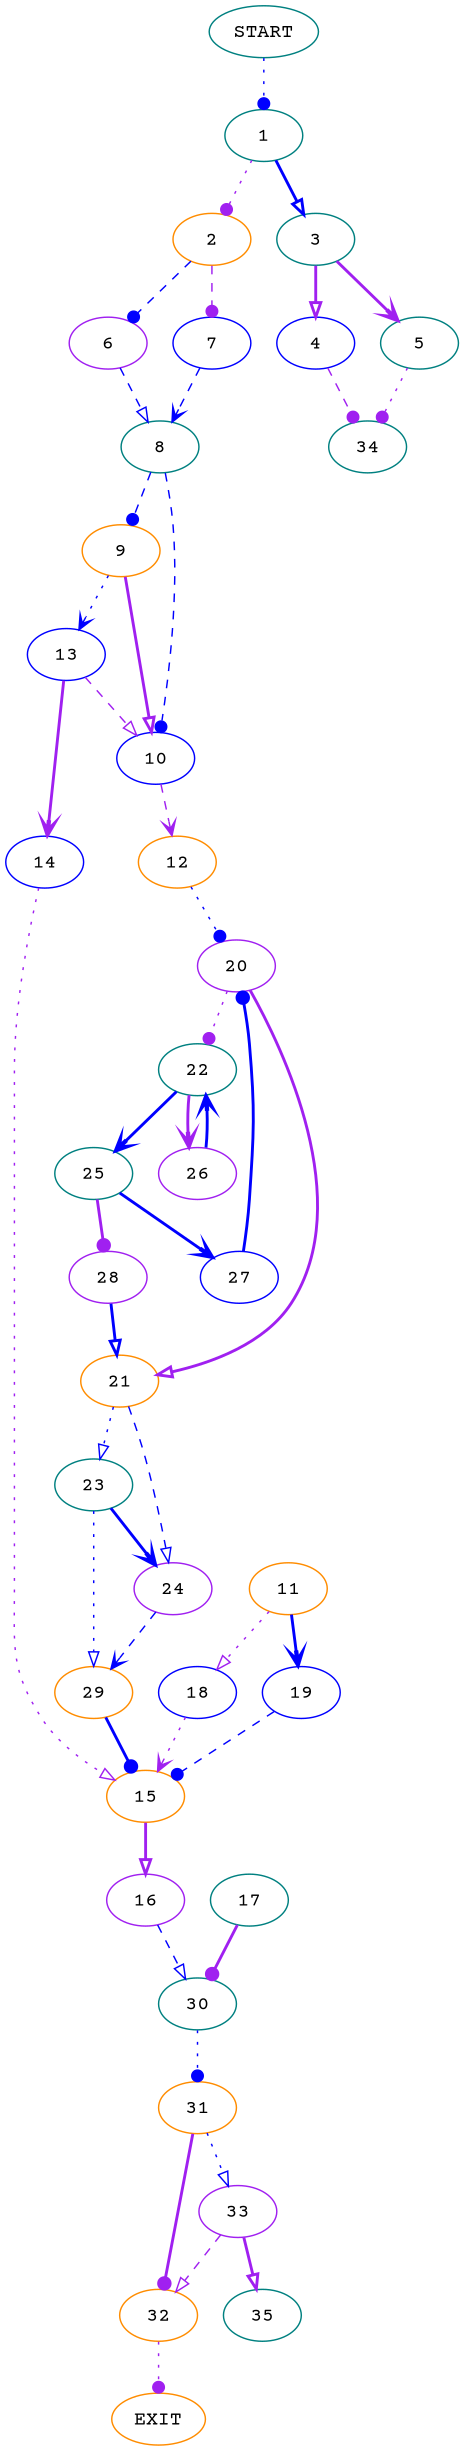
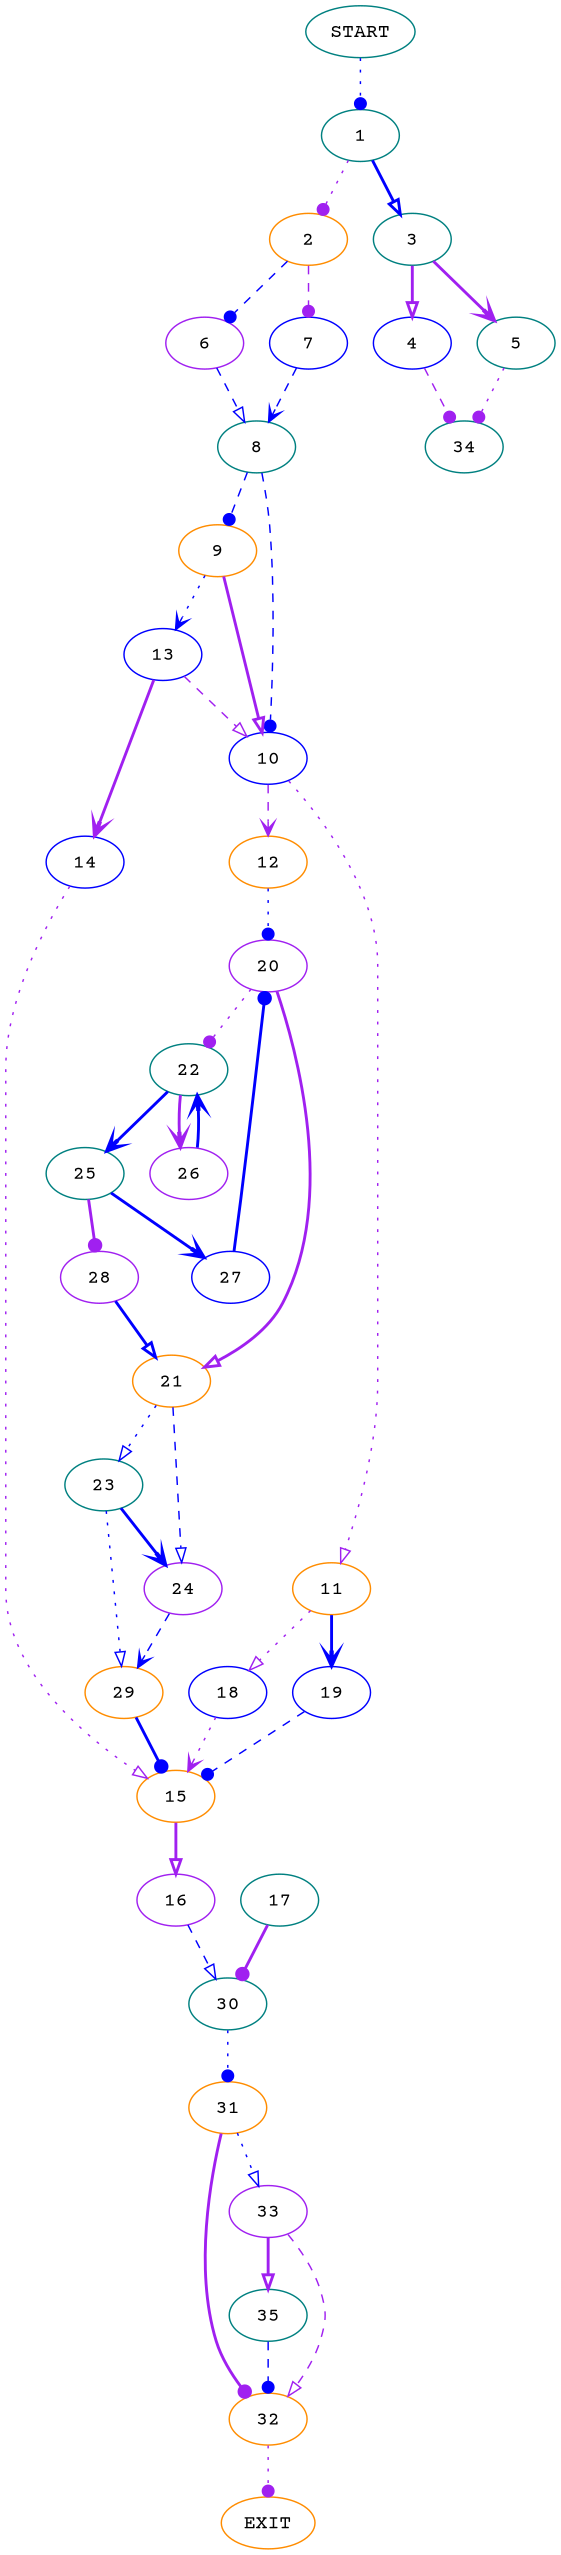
none -> (378, 1155)
none -> (268, 2362)
